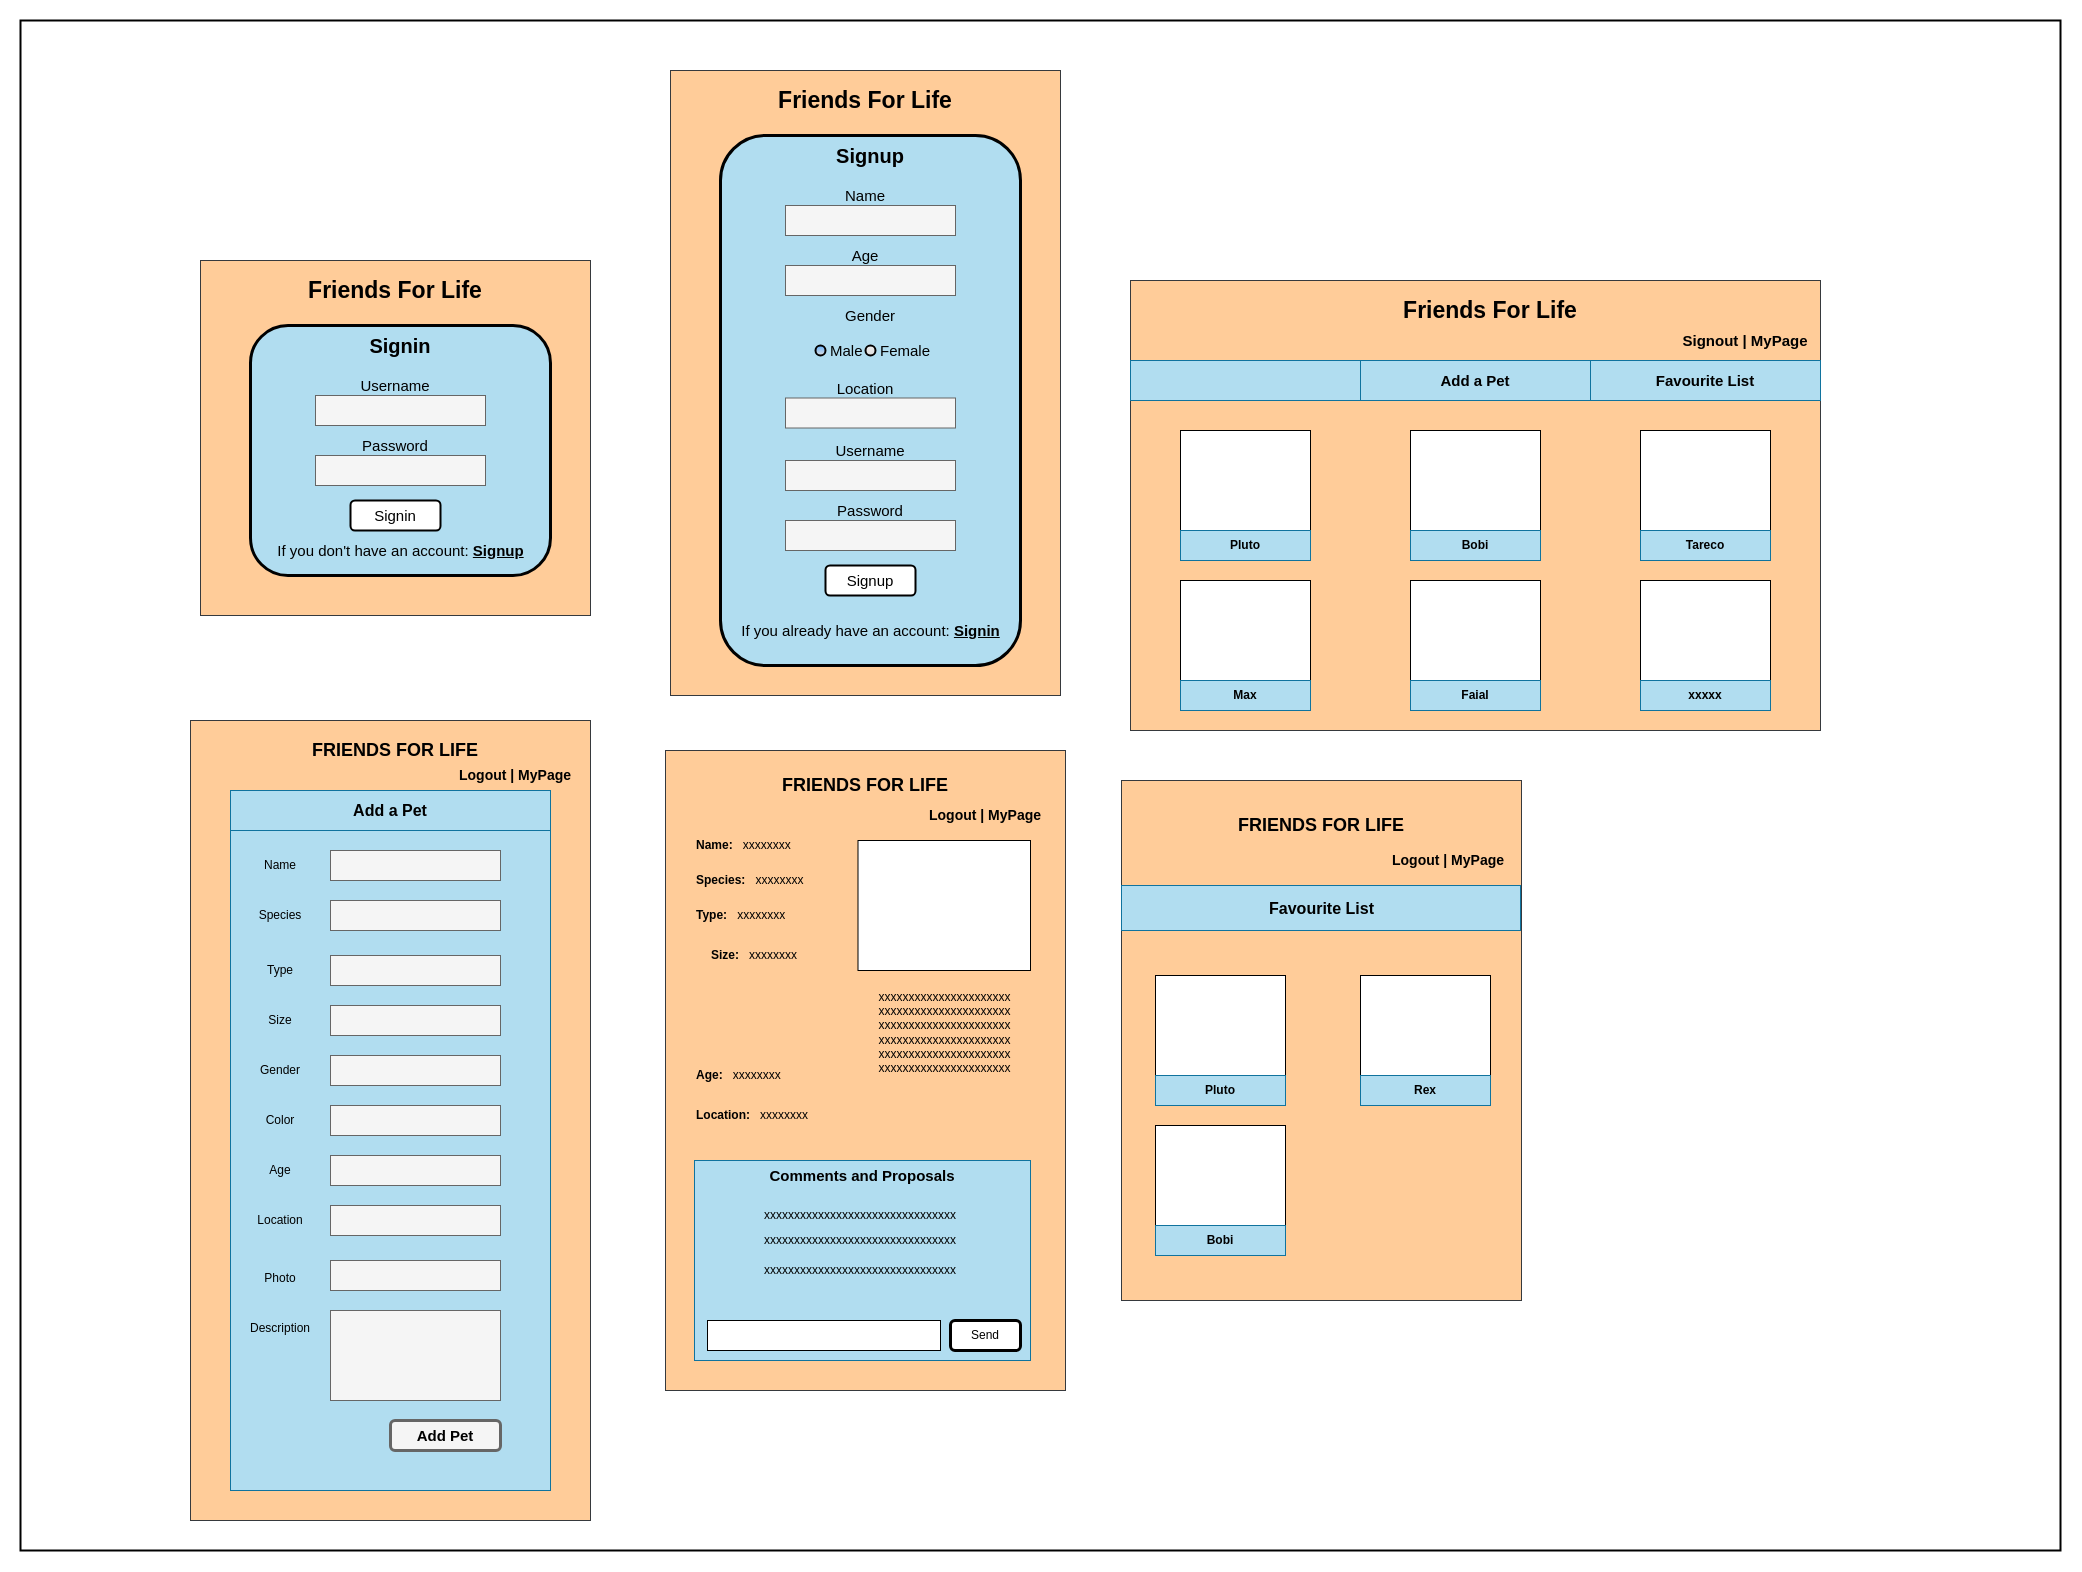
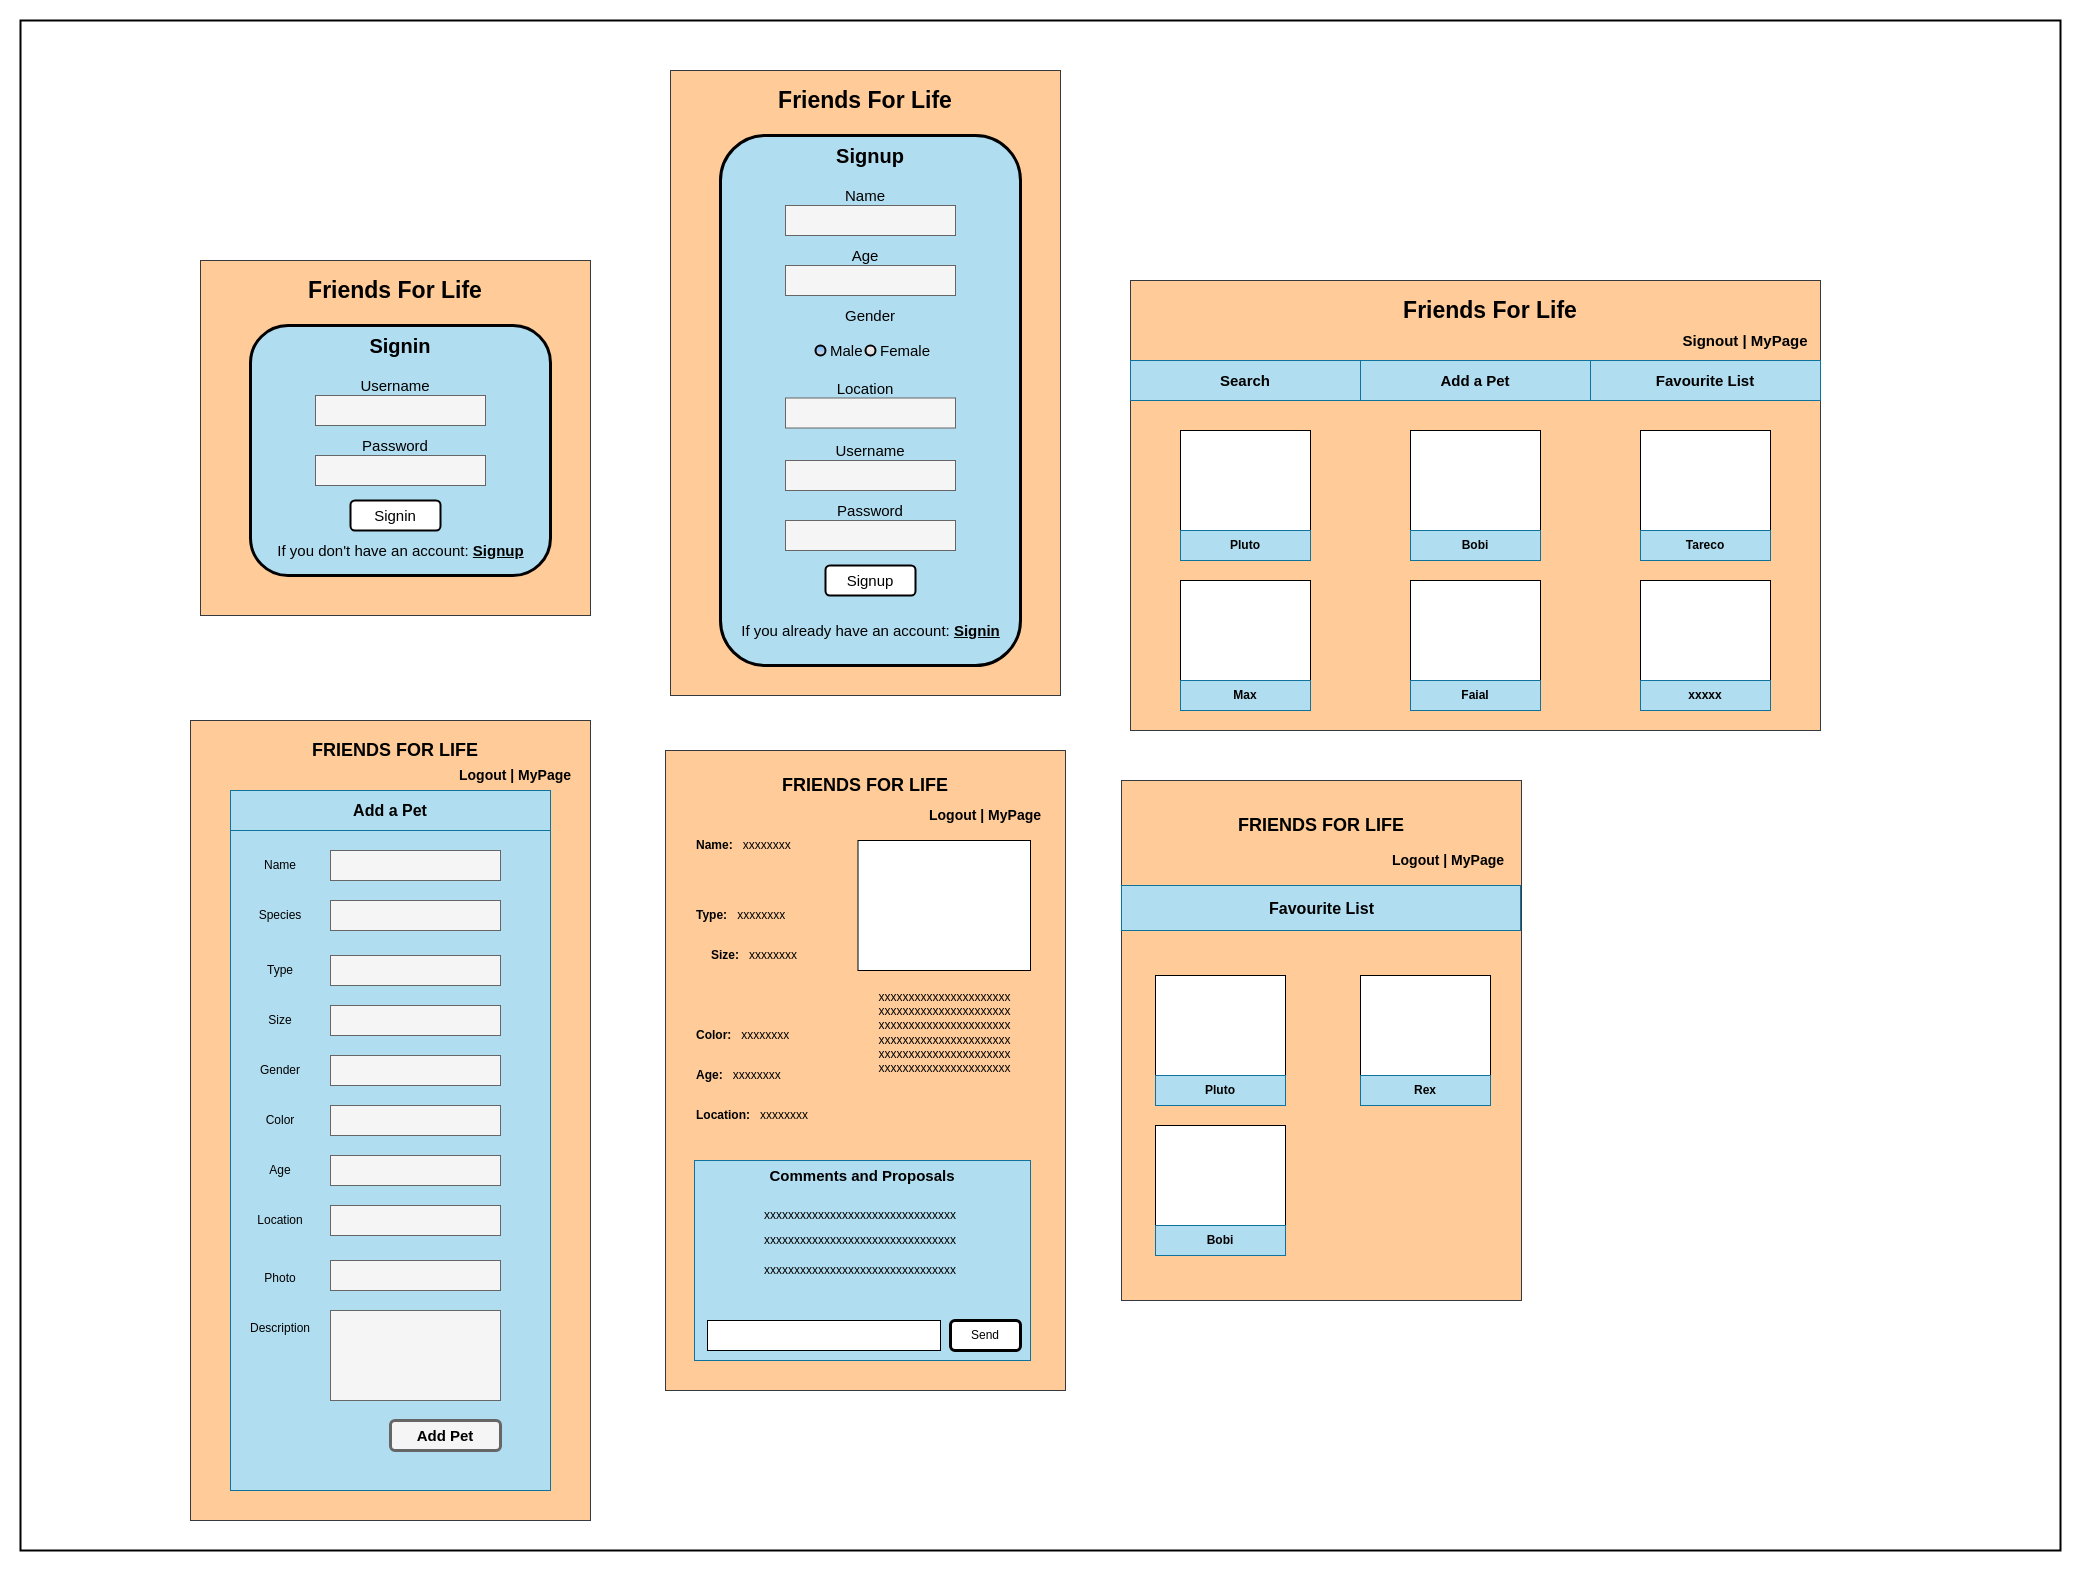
none -> (1246, 381)
(758, 881) -> none
none -> (758, 1036)
